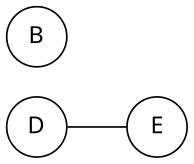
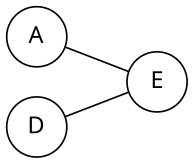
(37, 37) -> none
none -> (37, 37)
